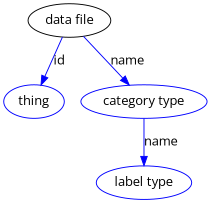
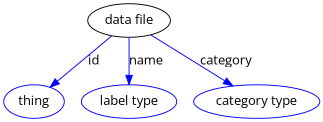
(128, 61) -> (226, 61)
(144, 137) -> (129, 56)
